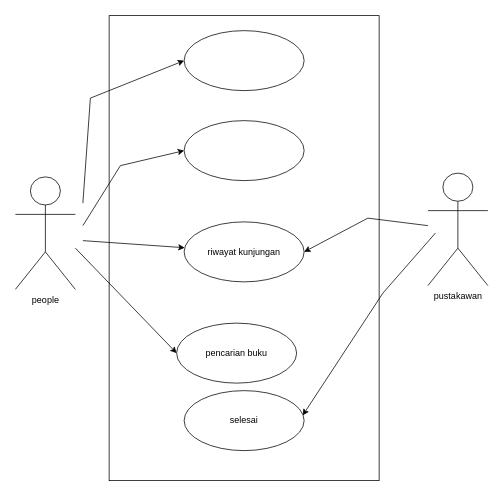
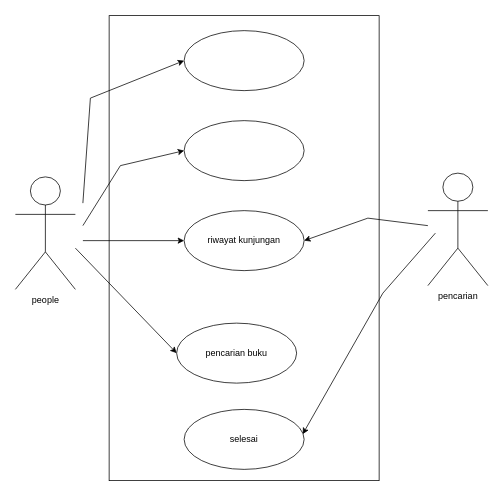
(244, 252) -> (244, 240)
(458, 296) -> (458, 296)
(244, 420) -> (244, 439)
